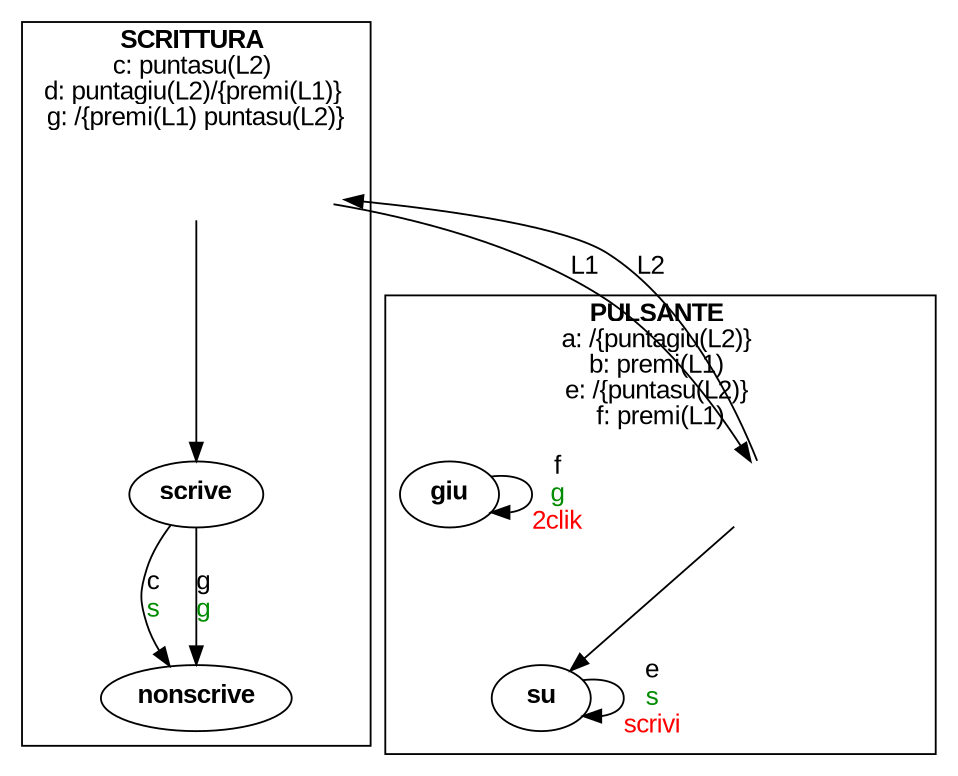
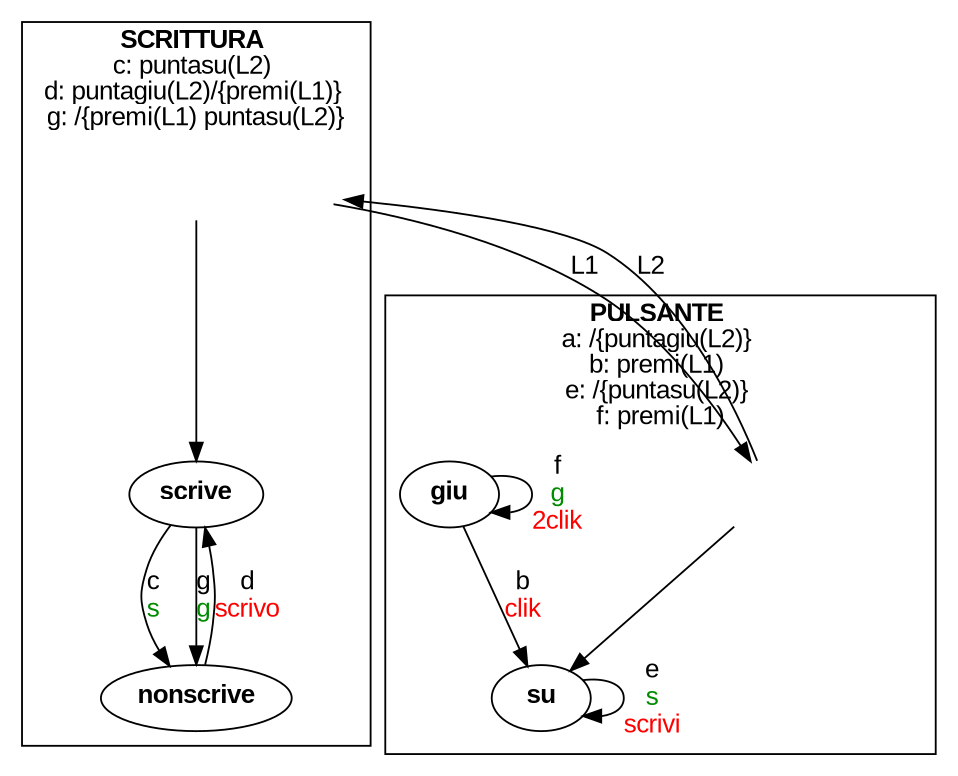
none -> (492, 588)
none -> (215, 606)
